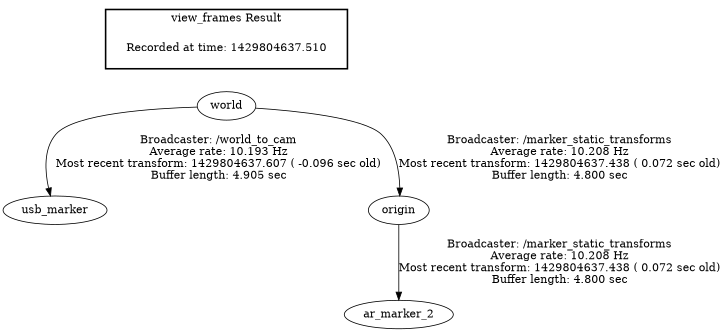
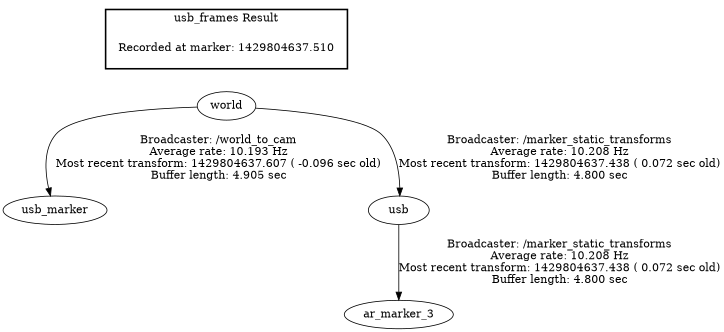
(227, 19) -> (227, 19)
(227, 48) -> (227, 48)
(399, 210) -> (399, 210)
(399, 315) -> (399, 315)
